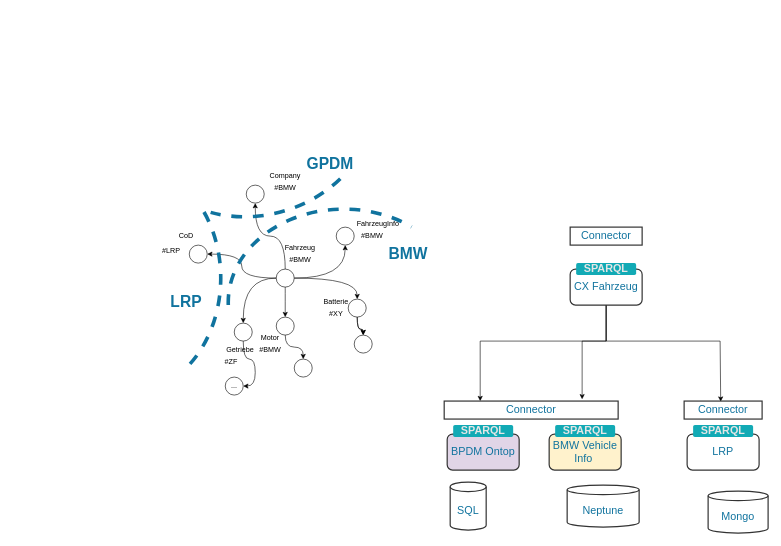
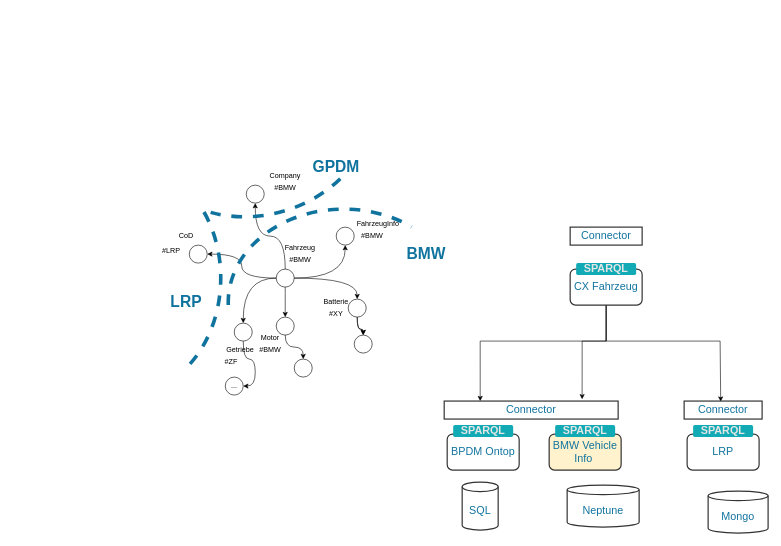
(330, 164) -> (336, 167)
(408, 254) -> (426, 254)
(483, 452) -> (483, 452)
(468, 506) -> (480, 506)
